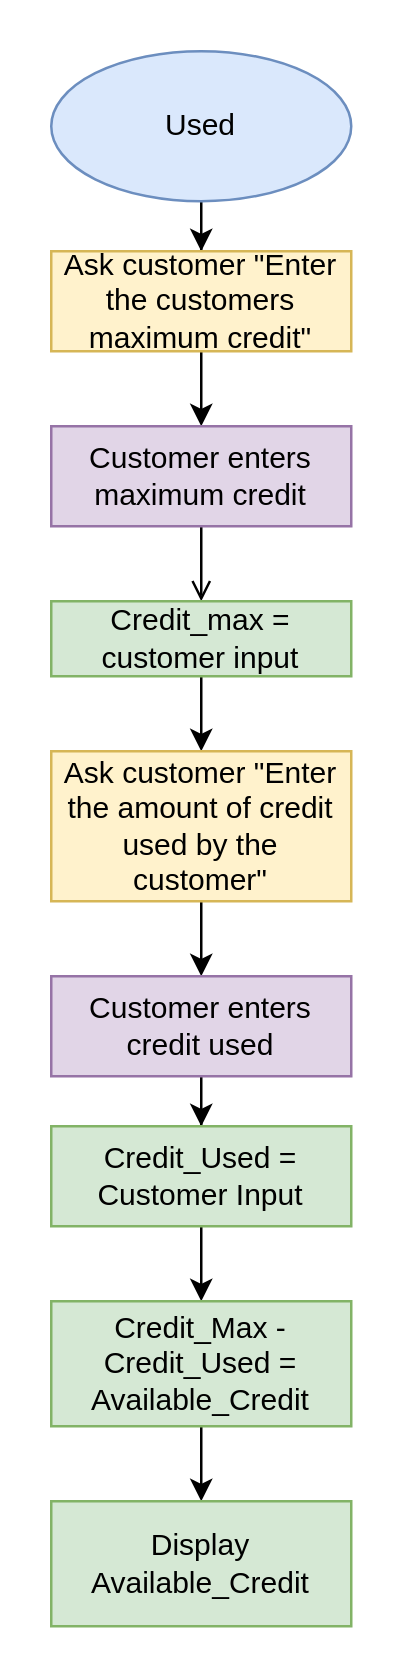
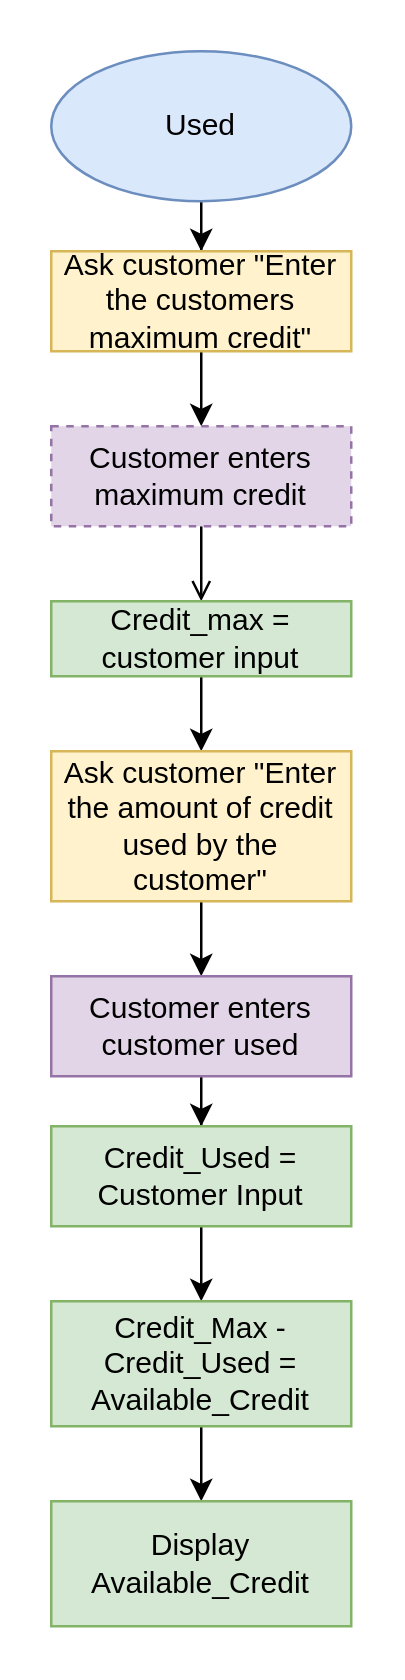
(201, 476) -> (201, 476)
(201, 1026) -> (201, 1026)
